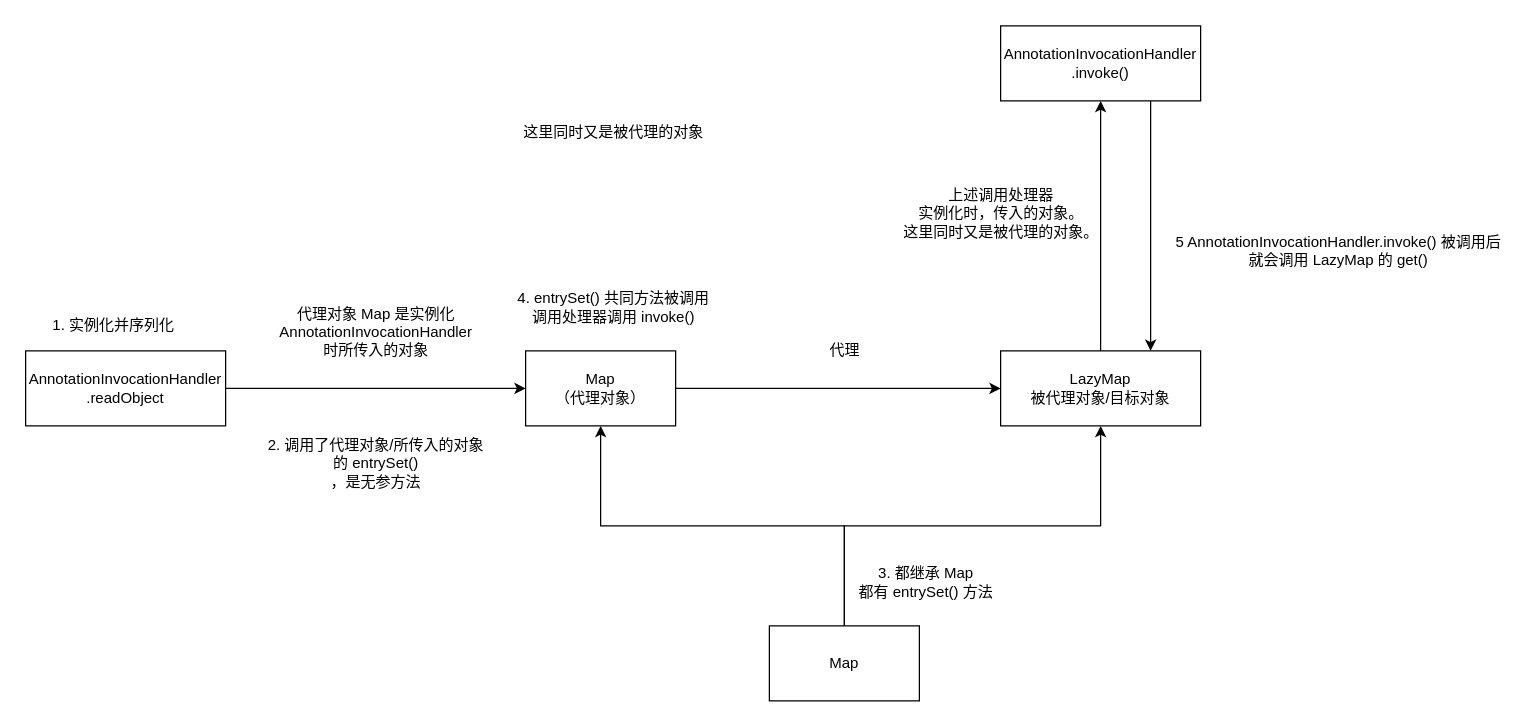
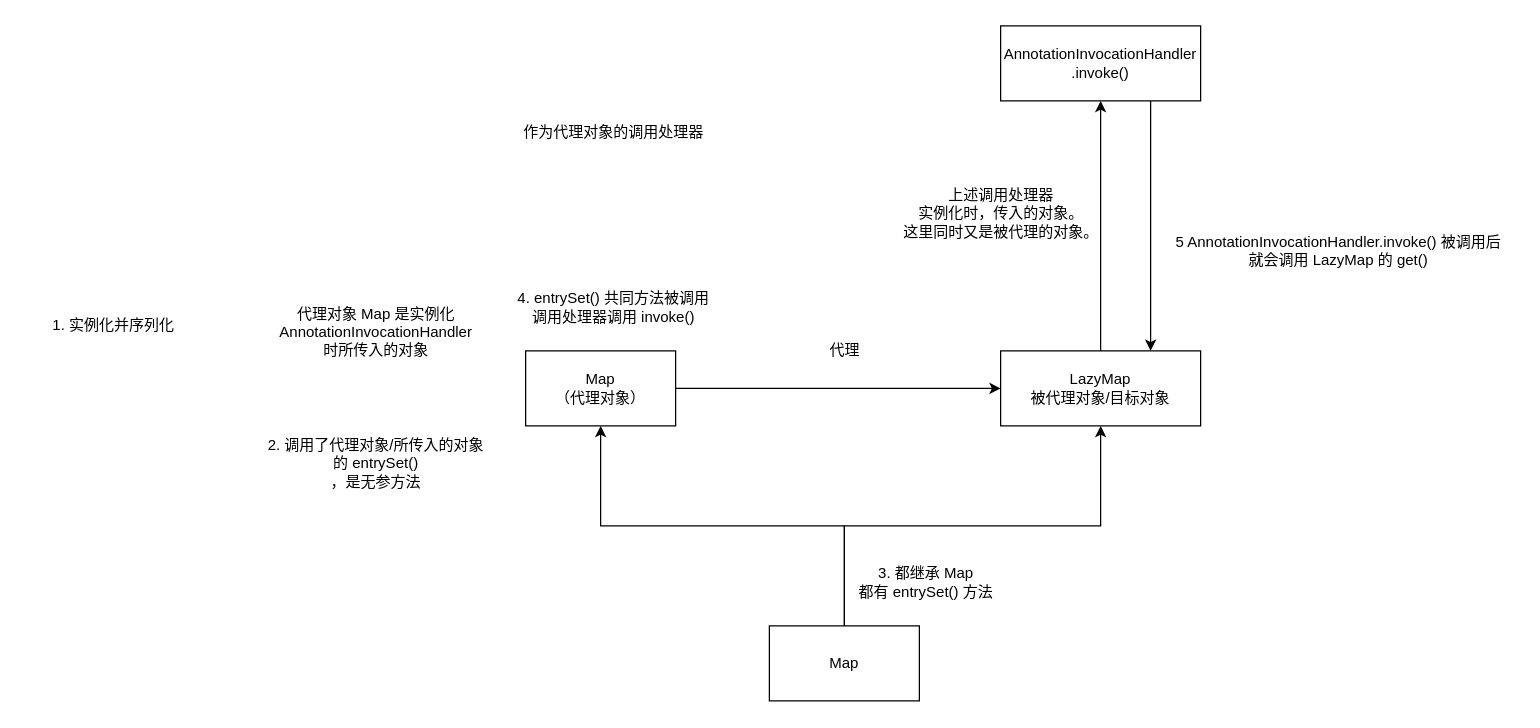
(614, 132) -> (614, 132)
(126, 388) -> none
(372, 388) -> none
